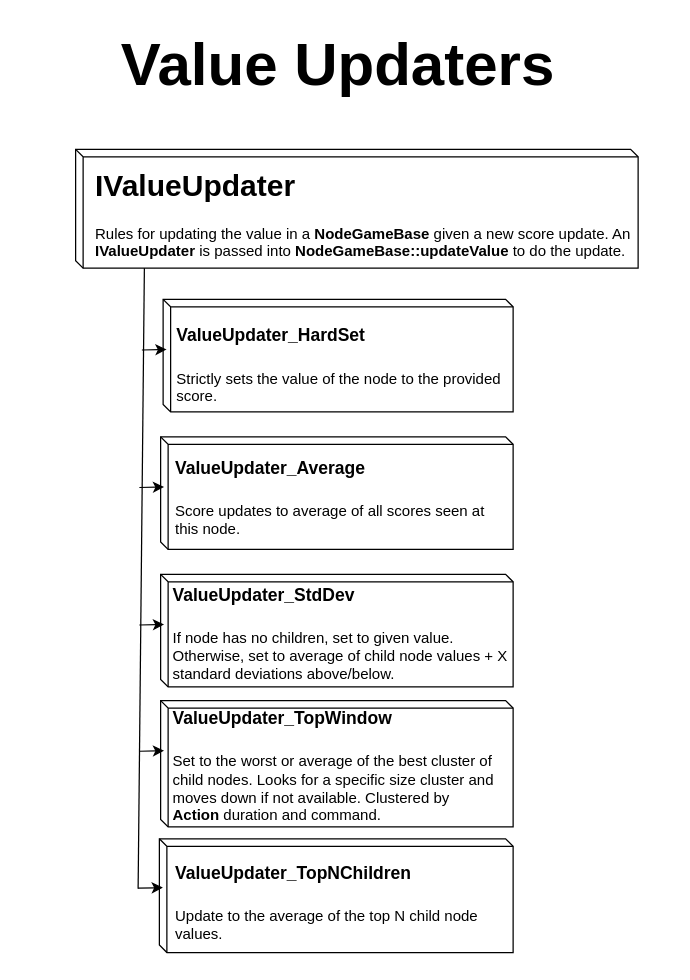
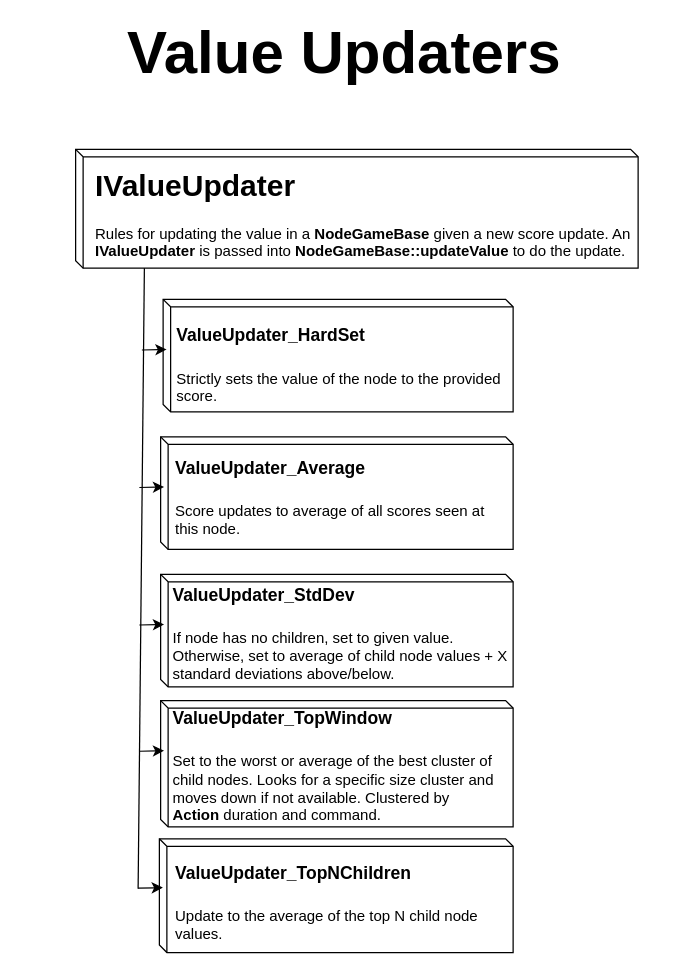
(338, 64) -> (344, 51)
